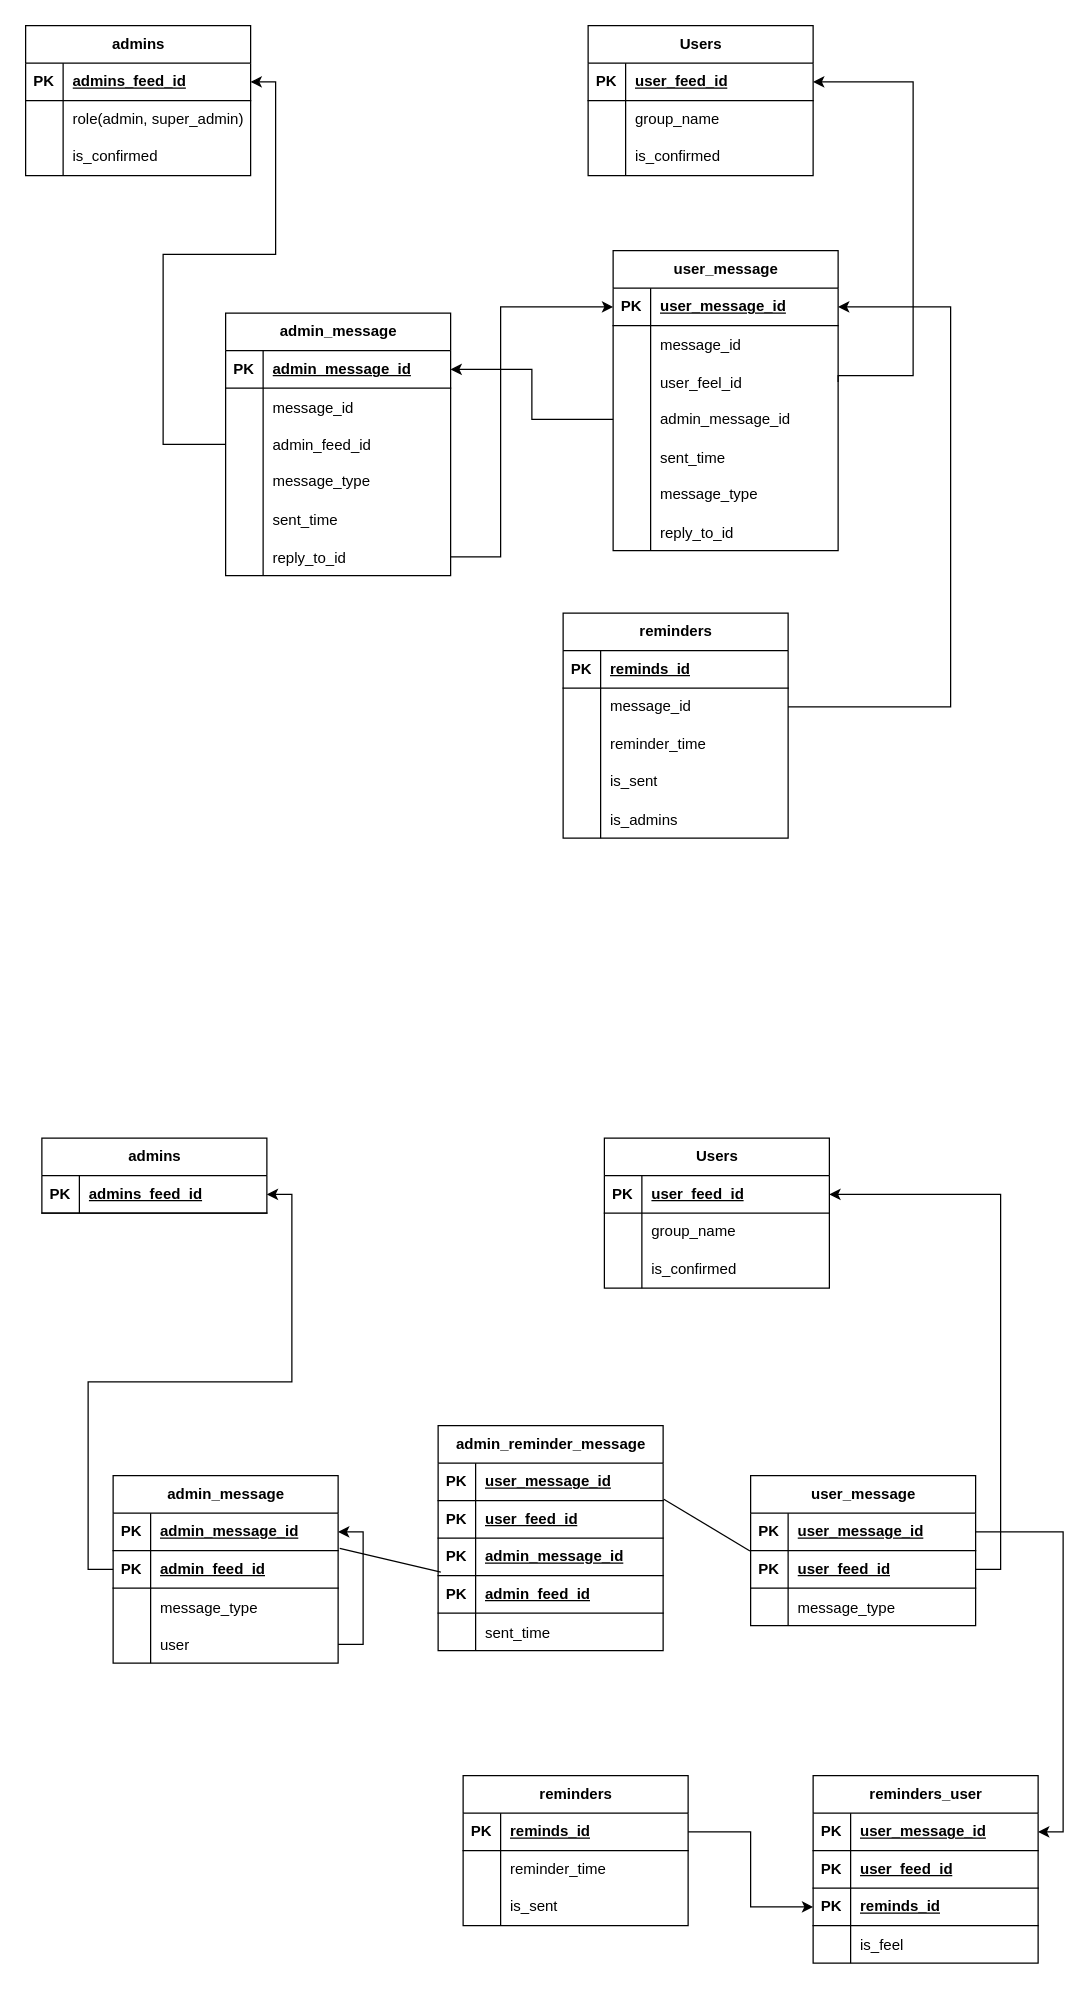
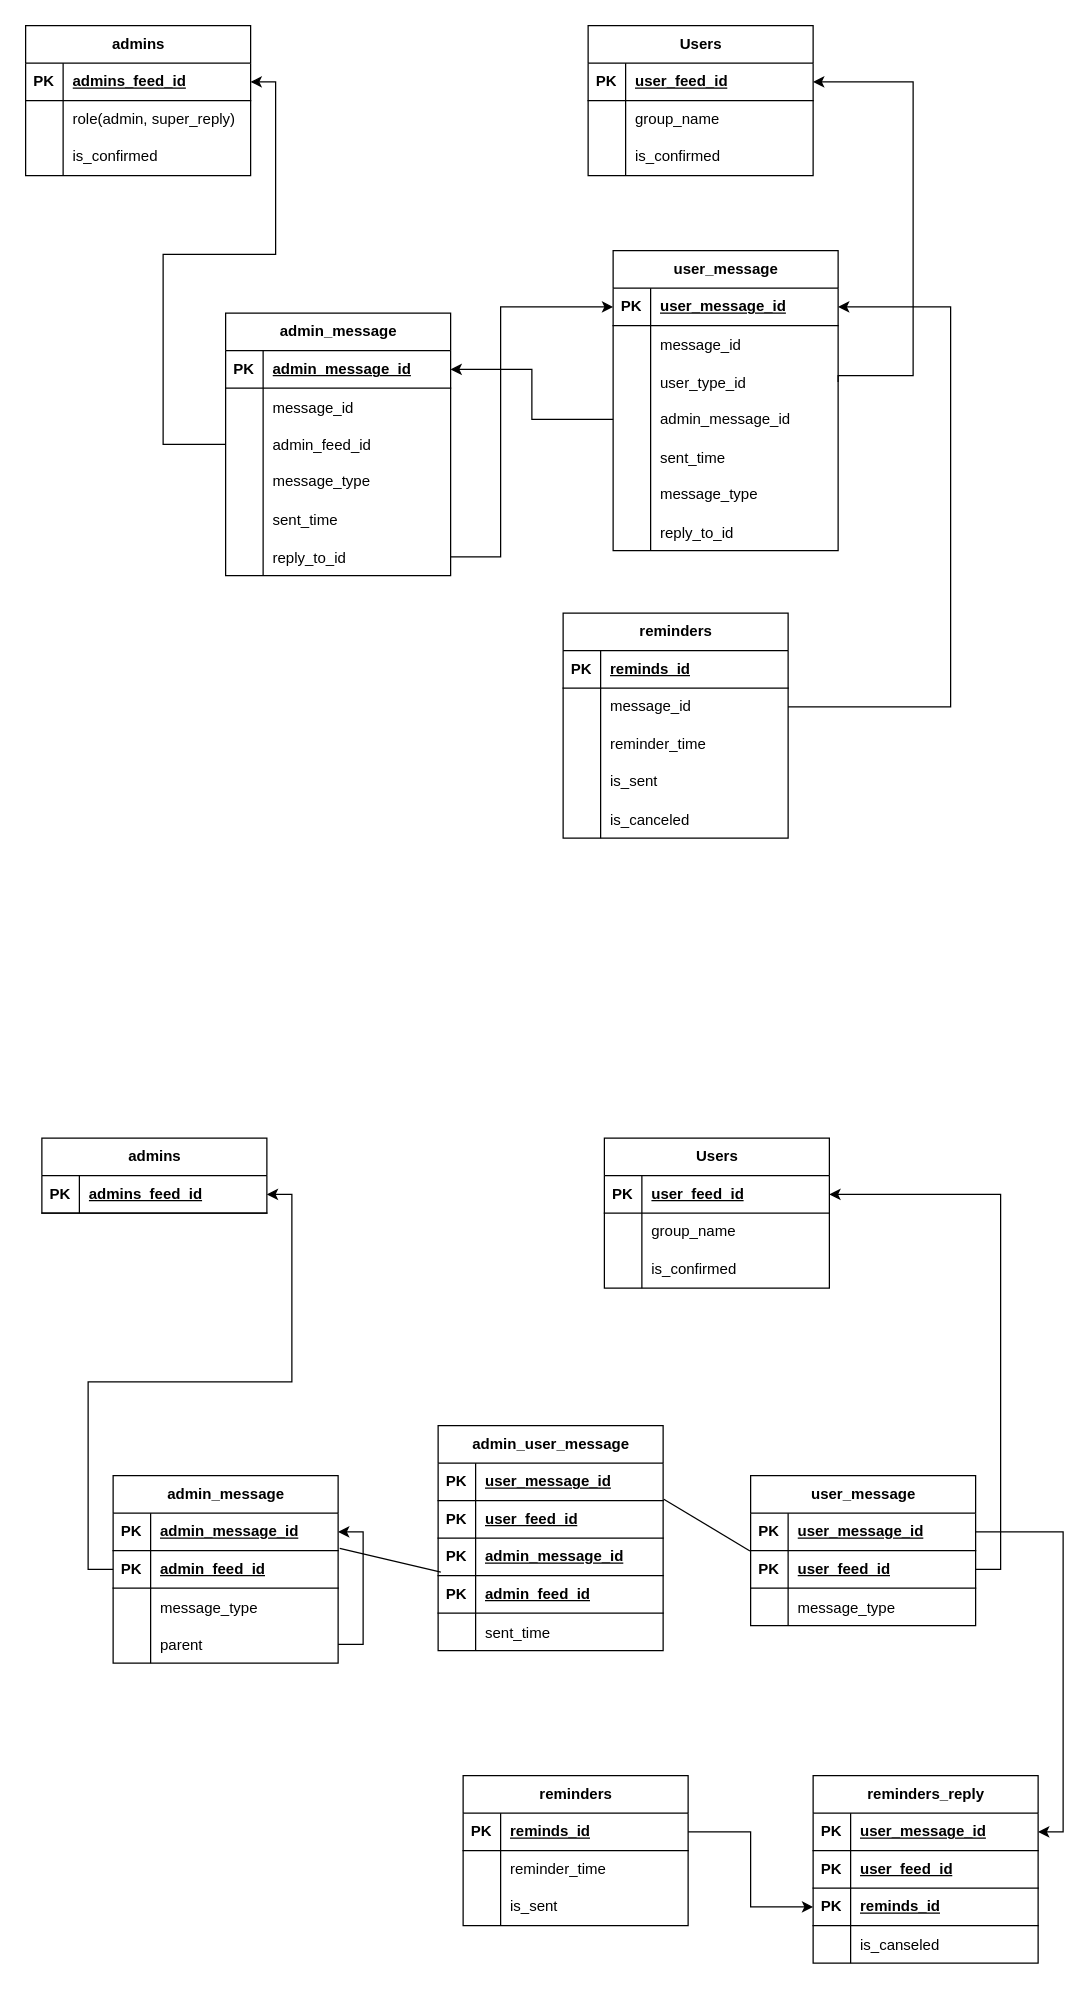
(162, 119) -> (162, 119)
(707, 383) -> (708, 383)
(644, 820) -> (652, 820)
(551, 1444) -> (551, 1444)
(177, 1645) -> (185, 1645)
(926, 1794) -> (926, 1794)
(886, 1945) -> (902, 1945)
